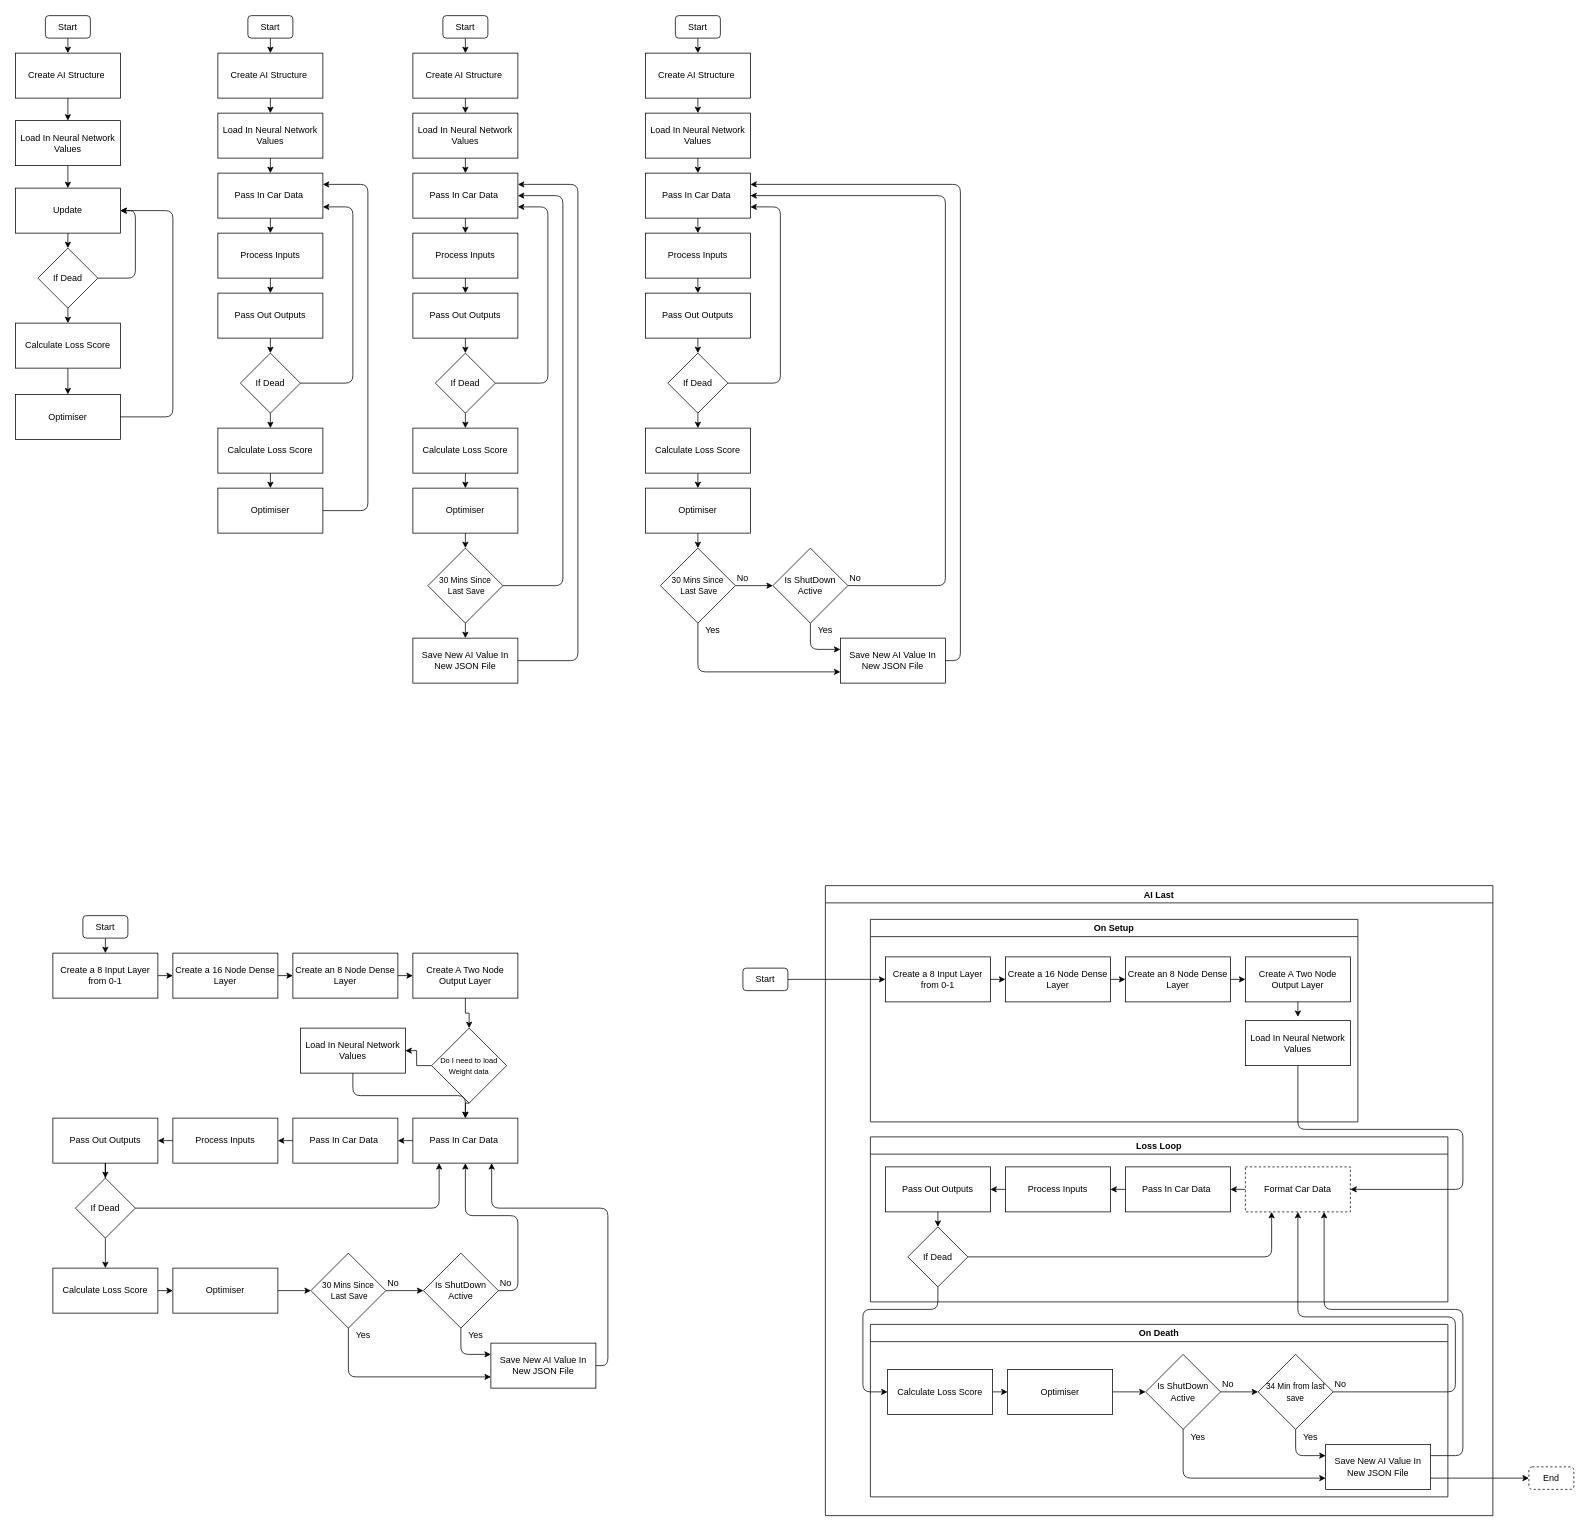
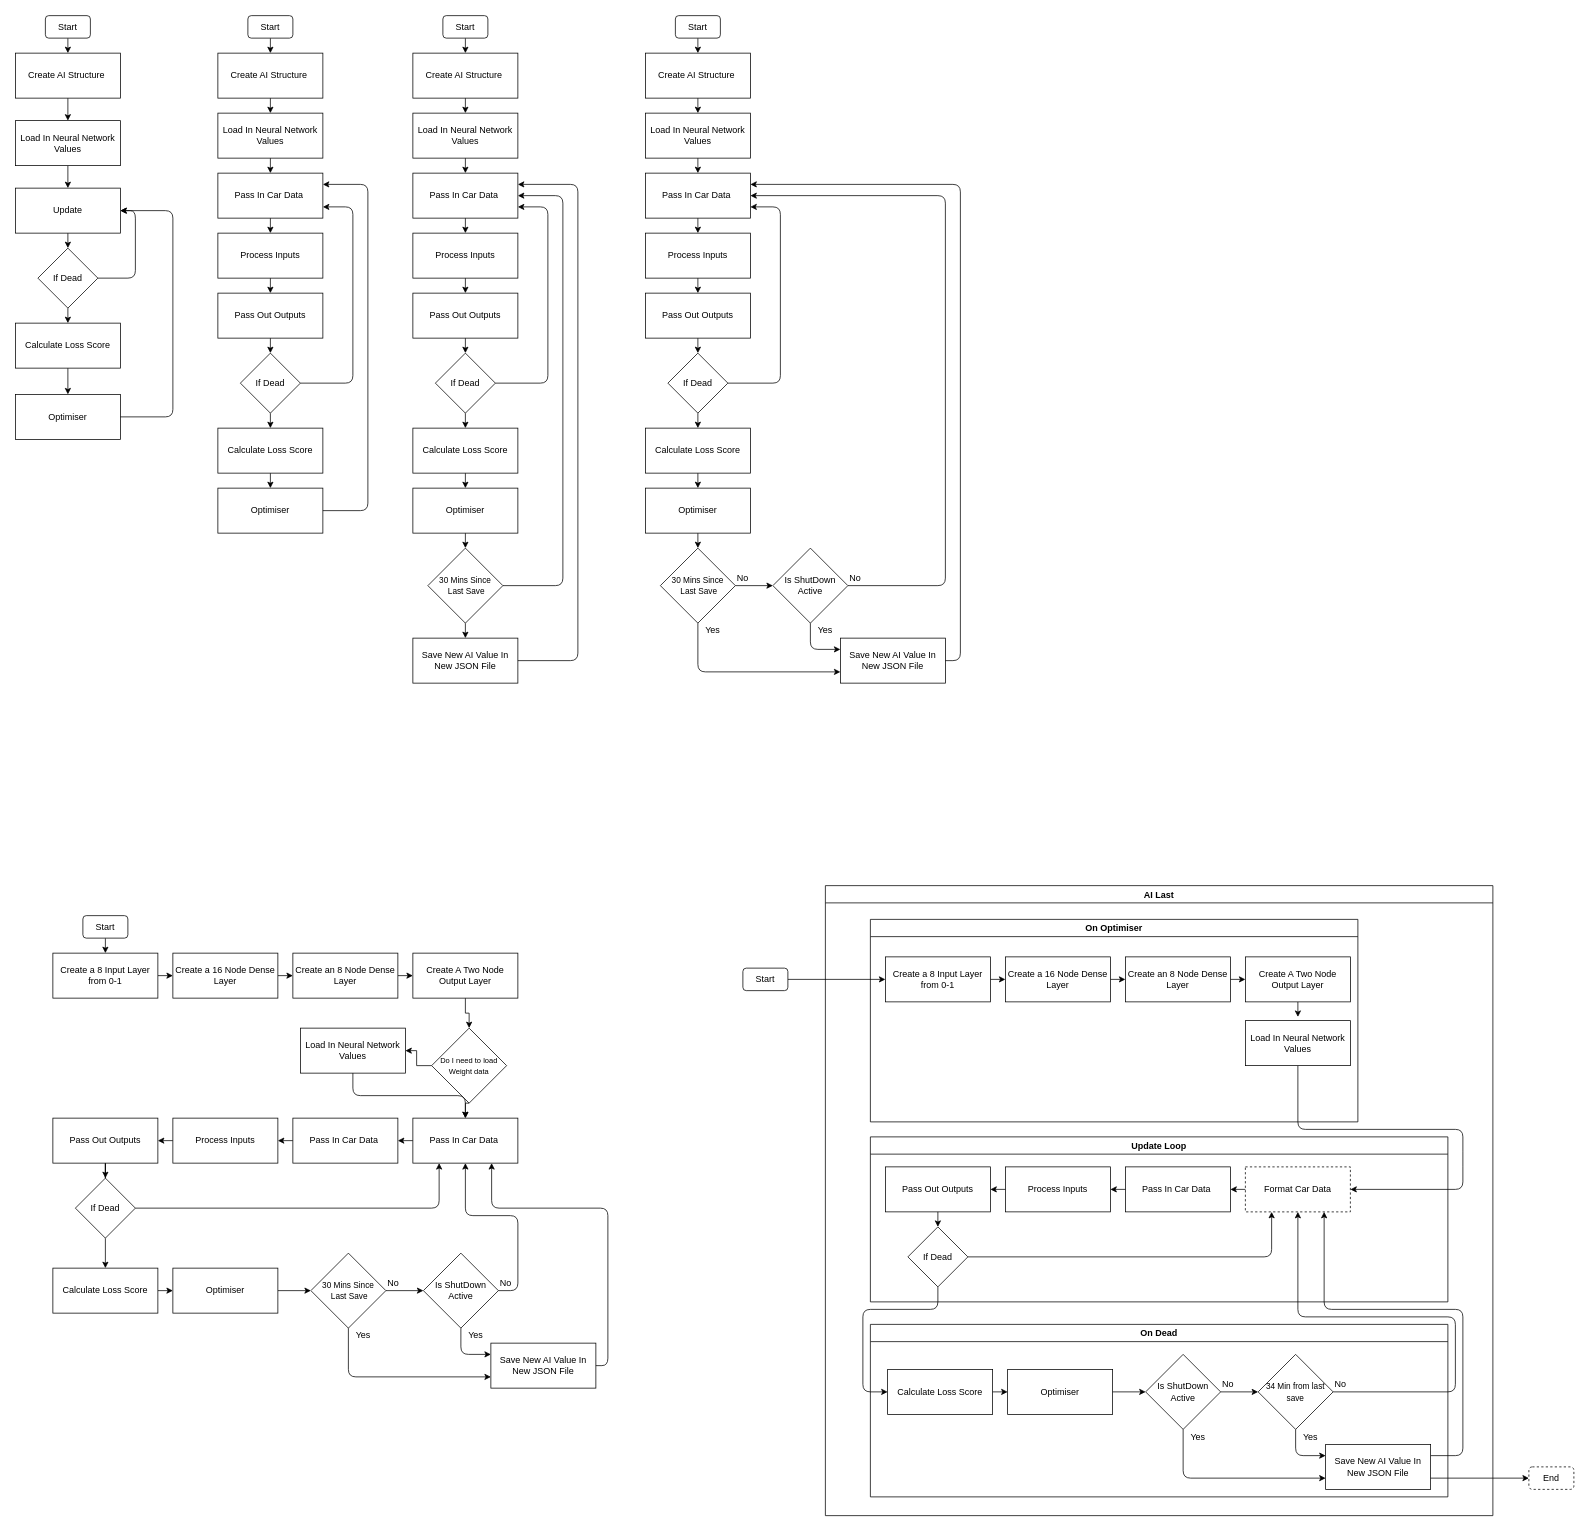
(1114, 928) -> (1114, 928)
(1159, 1146) -> (1159, 1146)
(1159, 1333) -> (1159, 1333)
